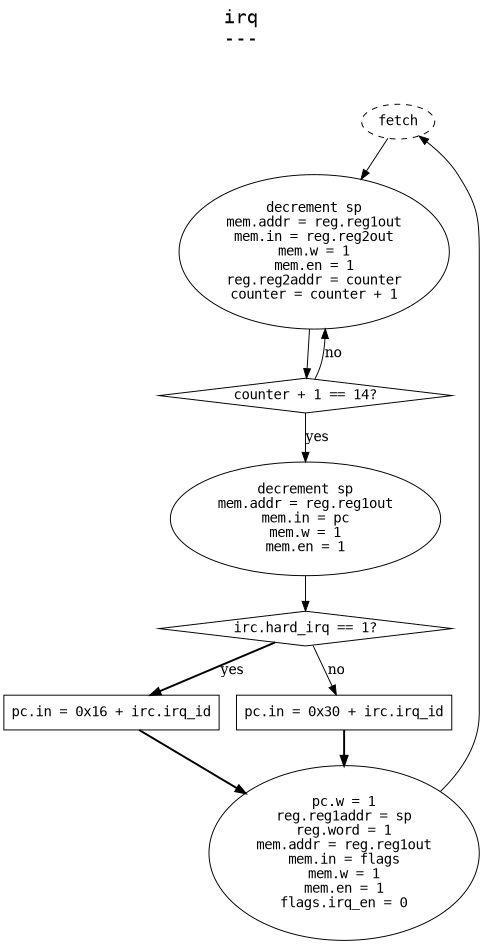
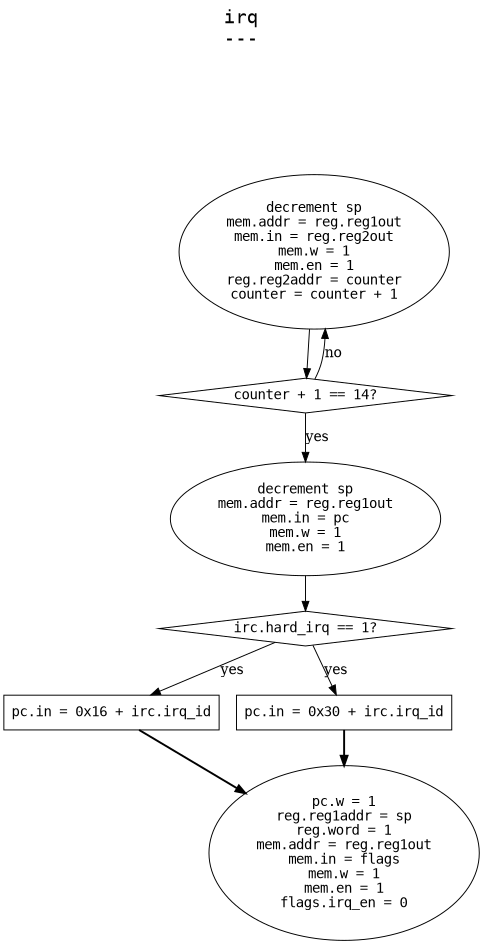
(398, 122) -> none
(217, 667) -> (217, 667)
(336, 671) -> (336, 671)
